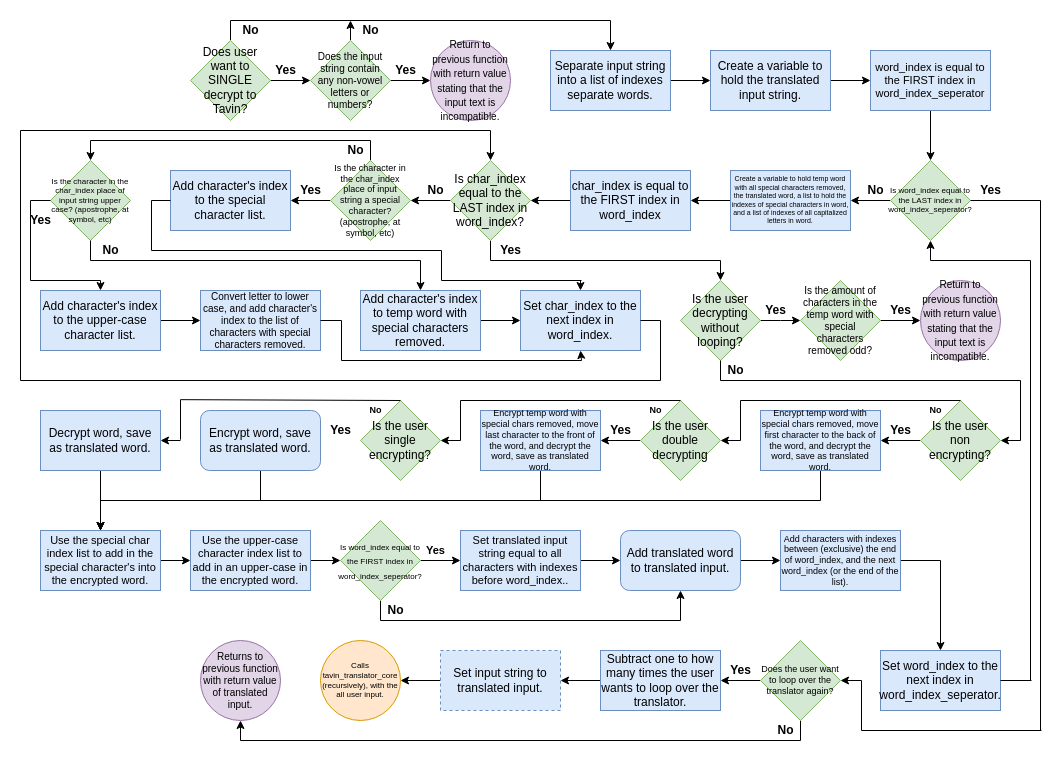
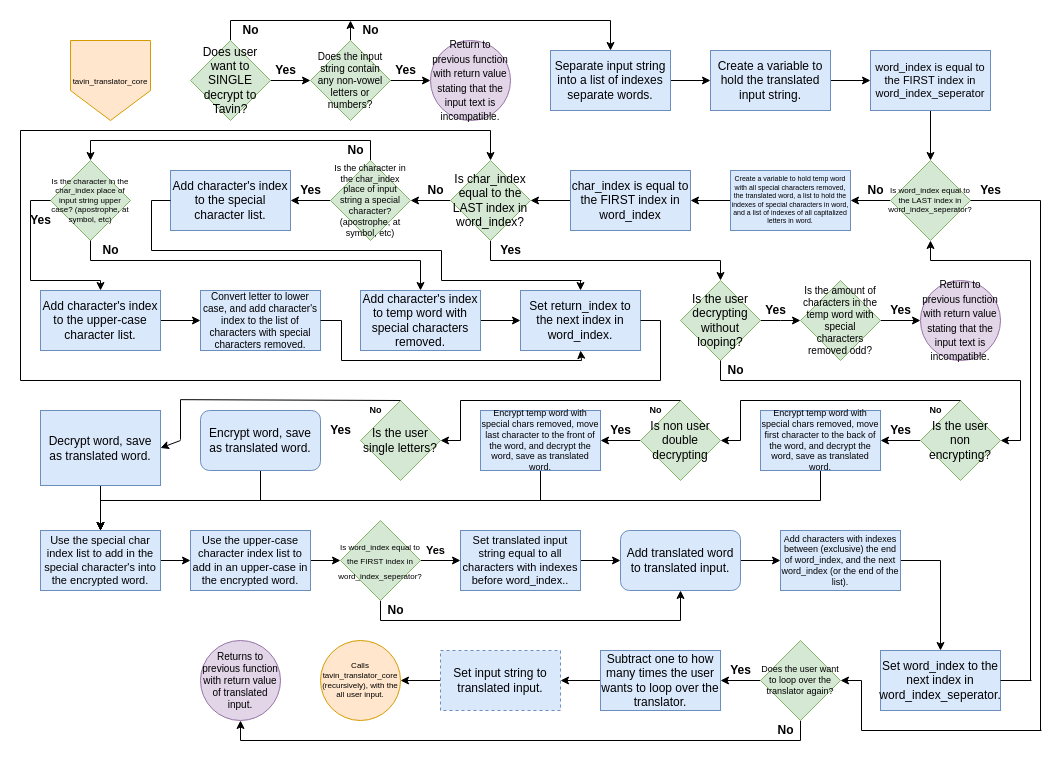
none -> (111, 81)
(581, 321) -> (581, 321)
(101, 441) -> (101, 448)
(401, 441) -> (401, 441)
(681, 441) -> (681, 441)
